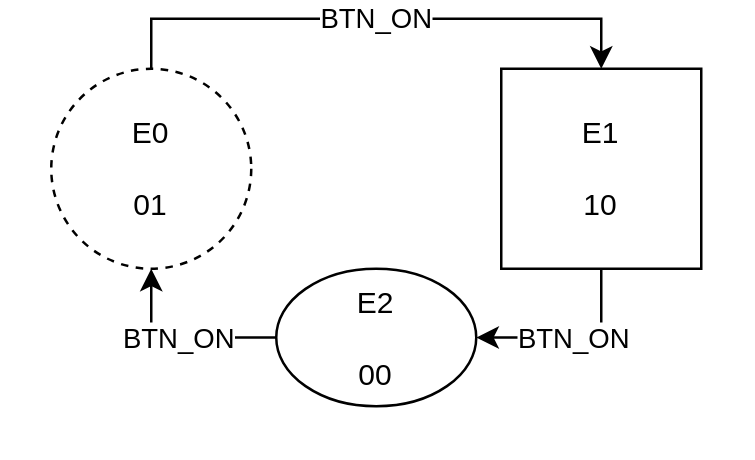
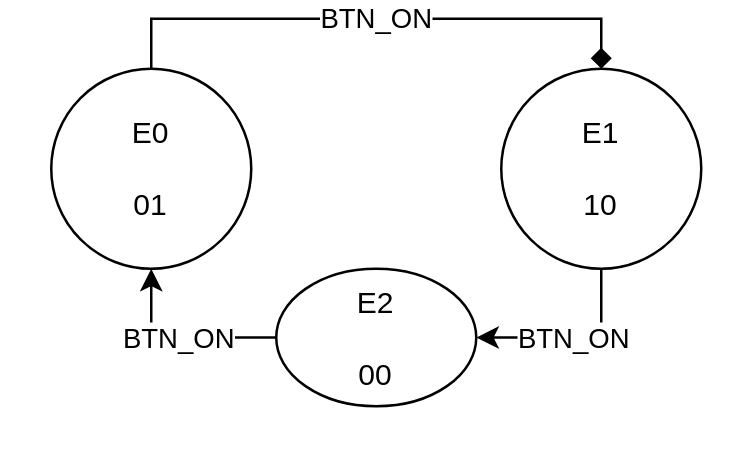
(601, 49) -> (601, 48)
(151, 169) -> (151, 169)
(601, 169) -> (601, 169)
